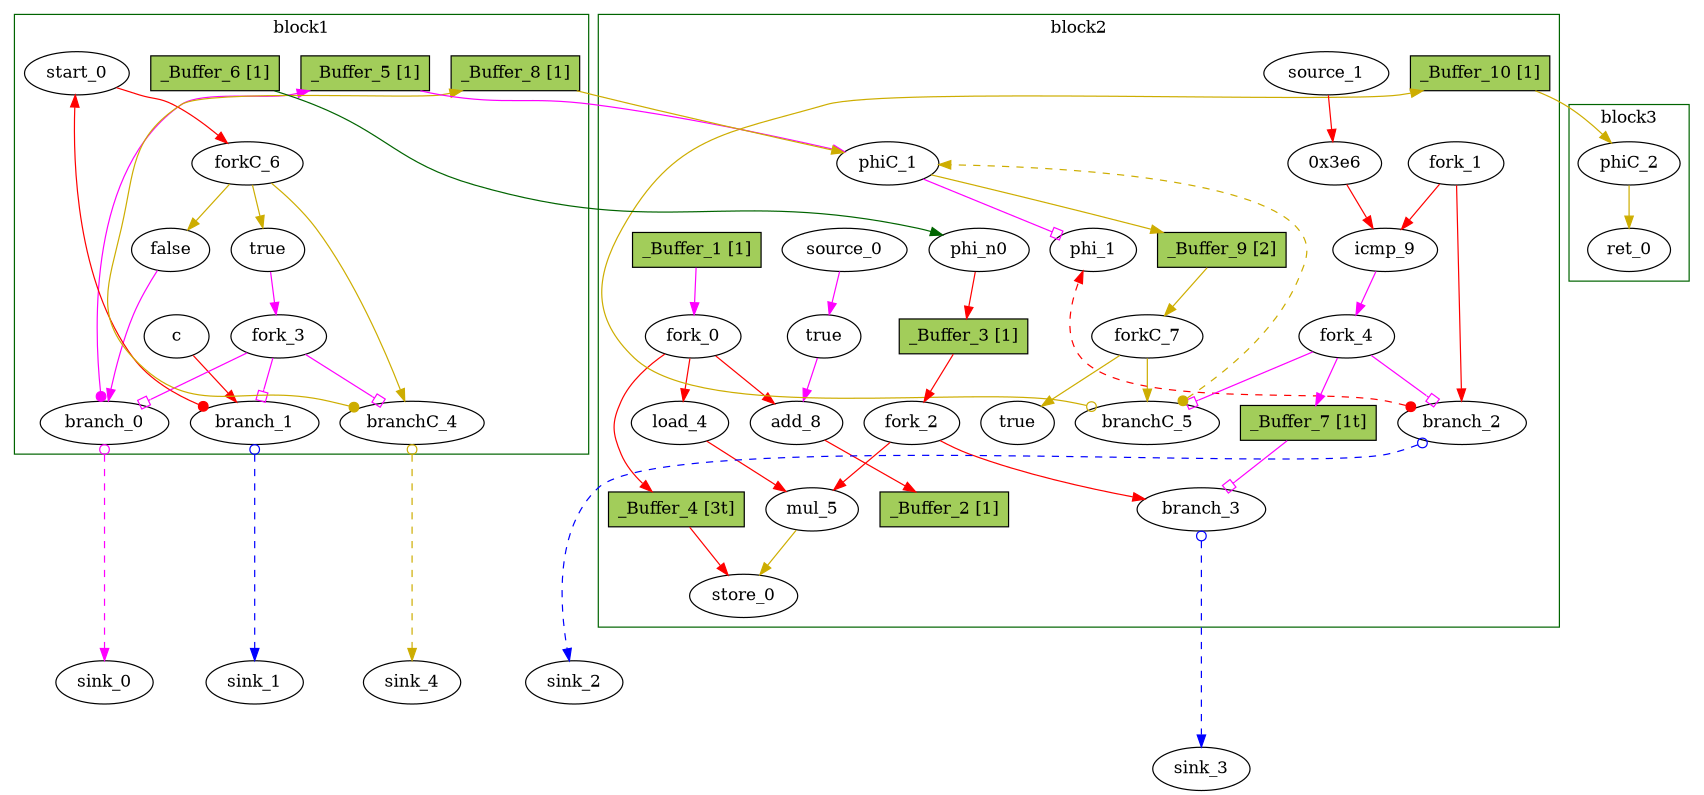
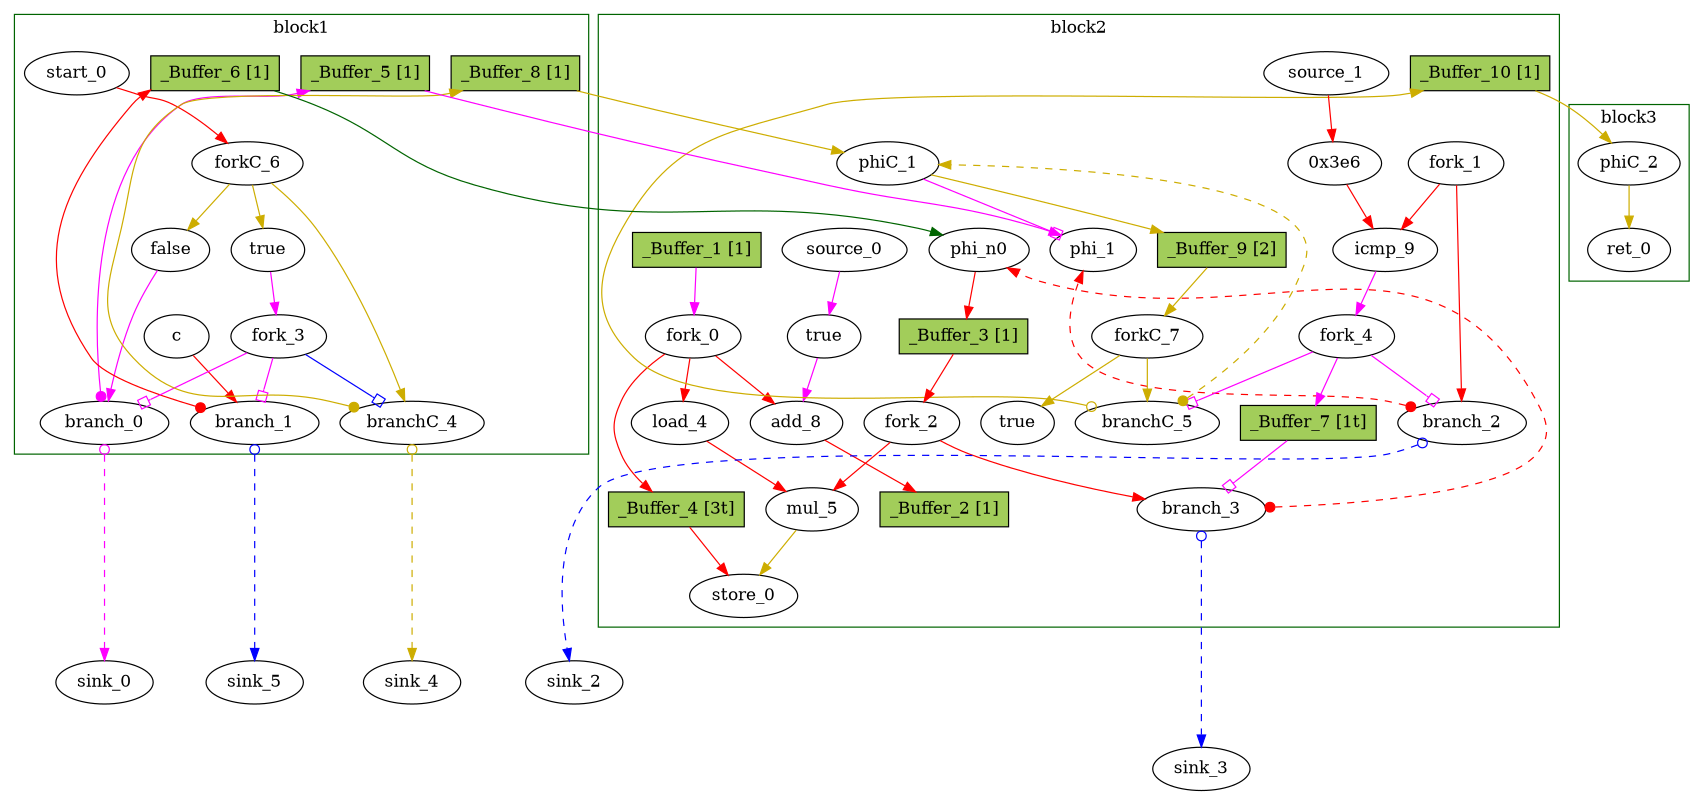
(607, 106) -> (736, 165)
(92, 269) -> (58, 277)
none -> (1475, 328)
(339, 376) -> (339, 376)
(255, 682) -> (255, 682)
